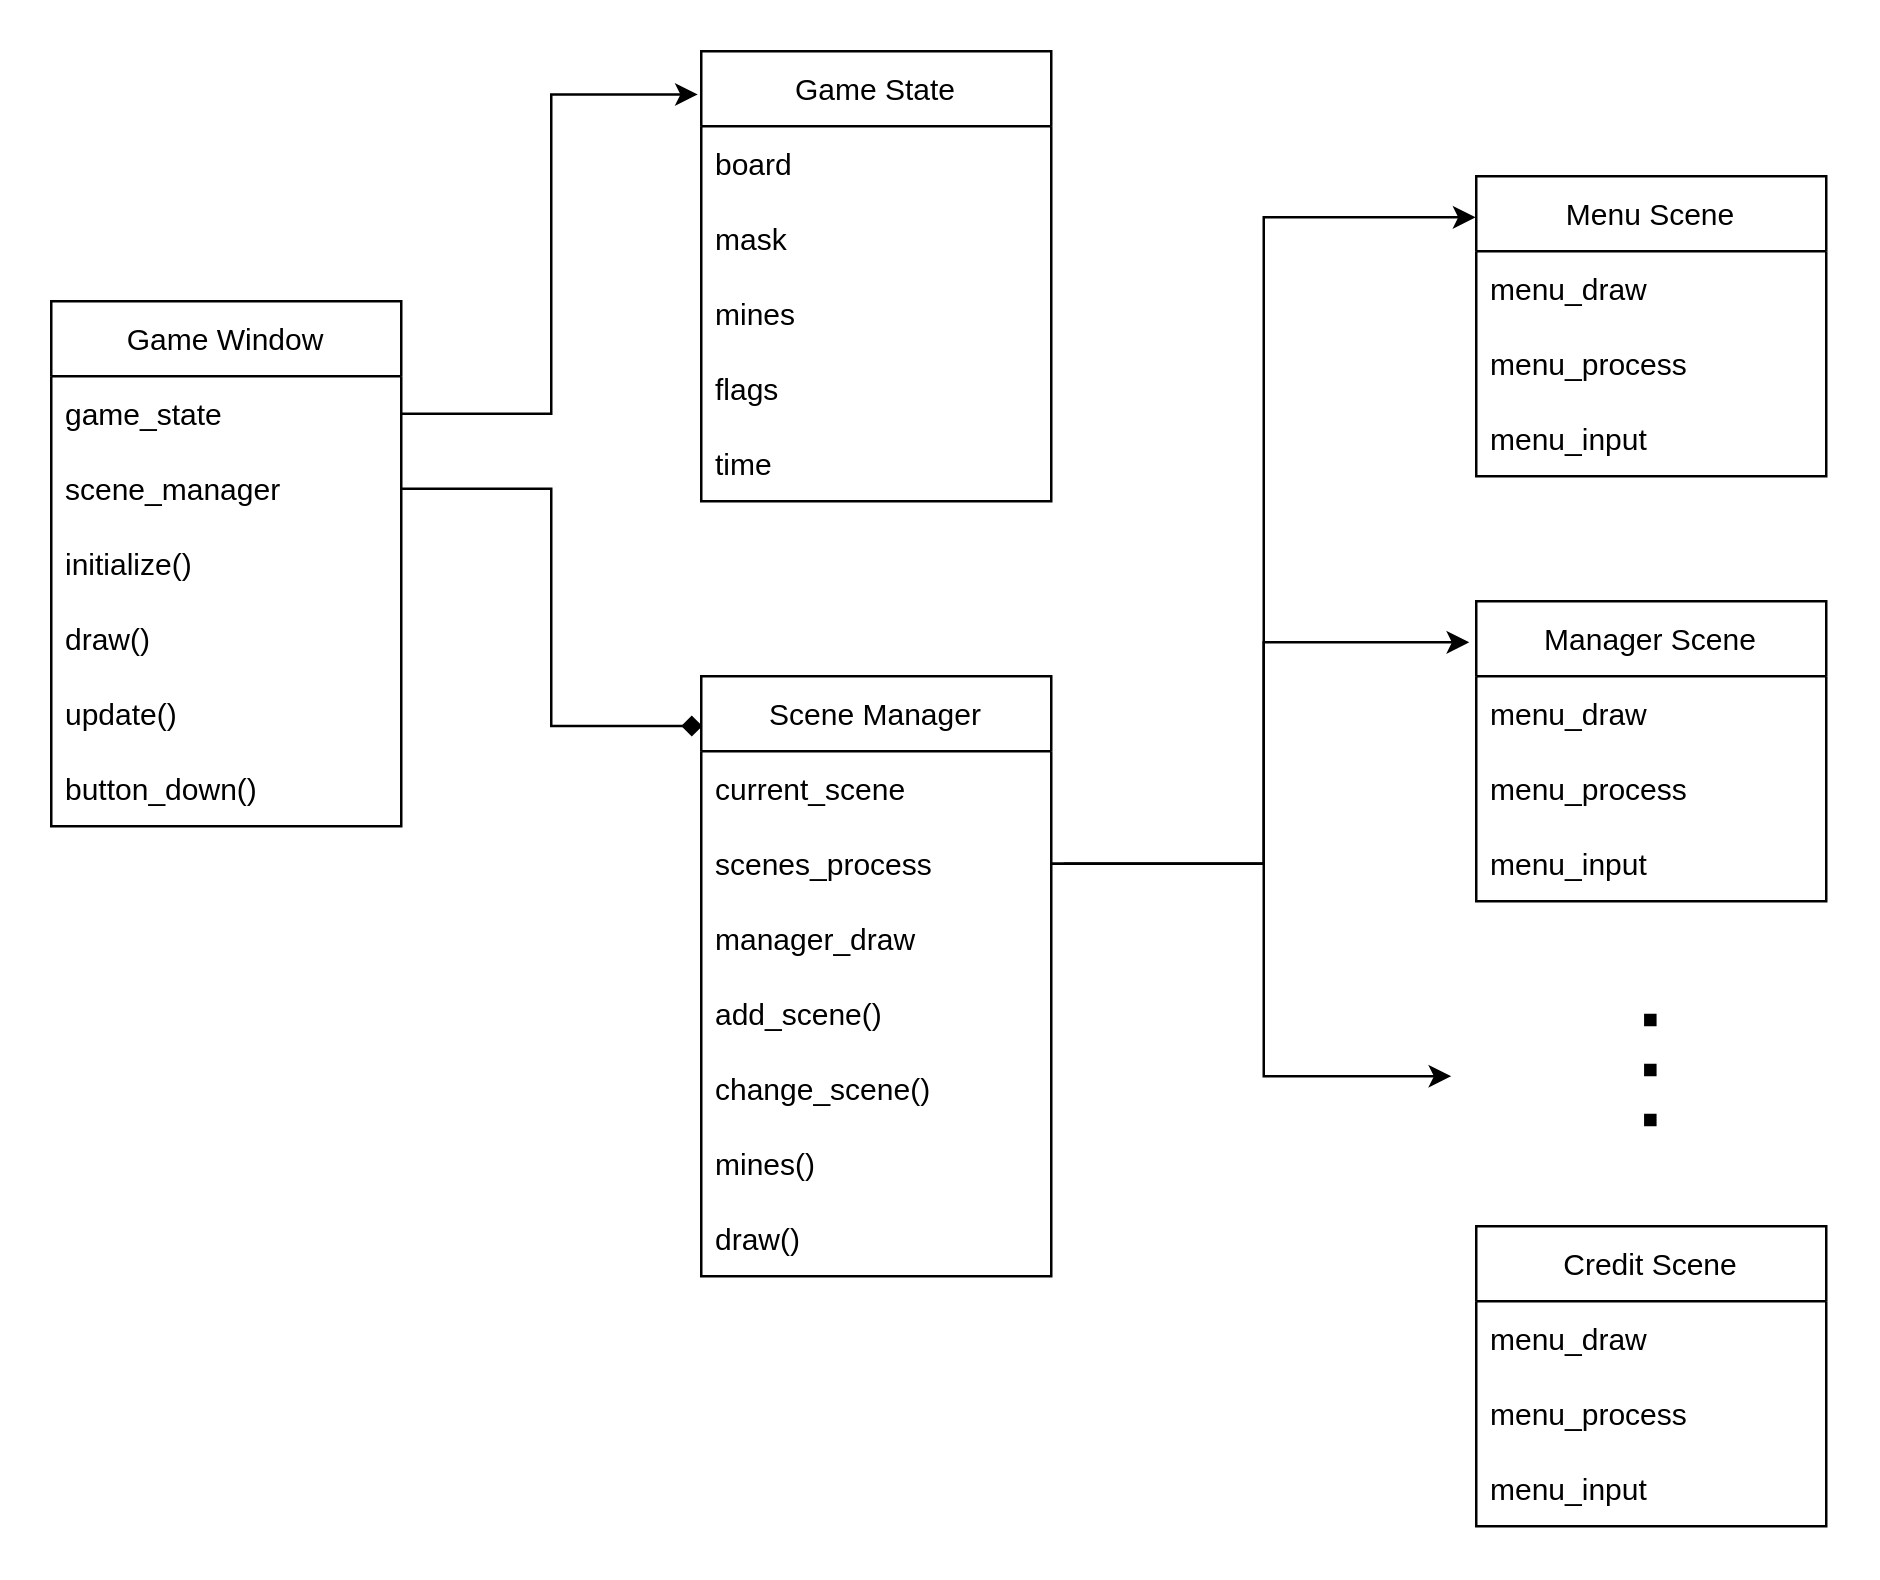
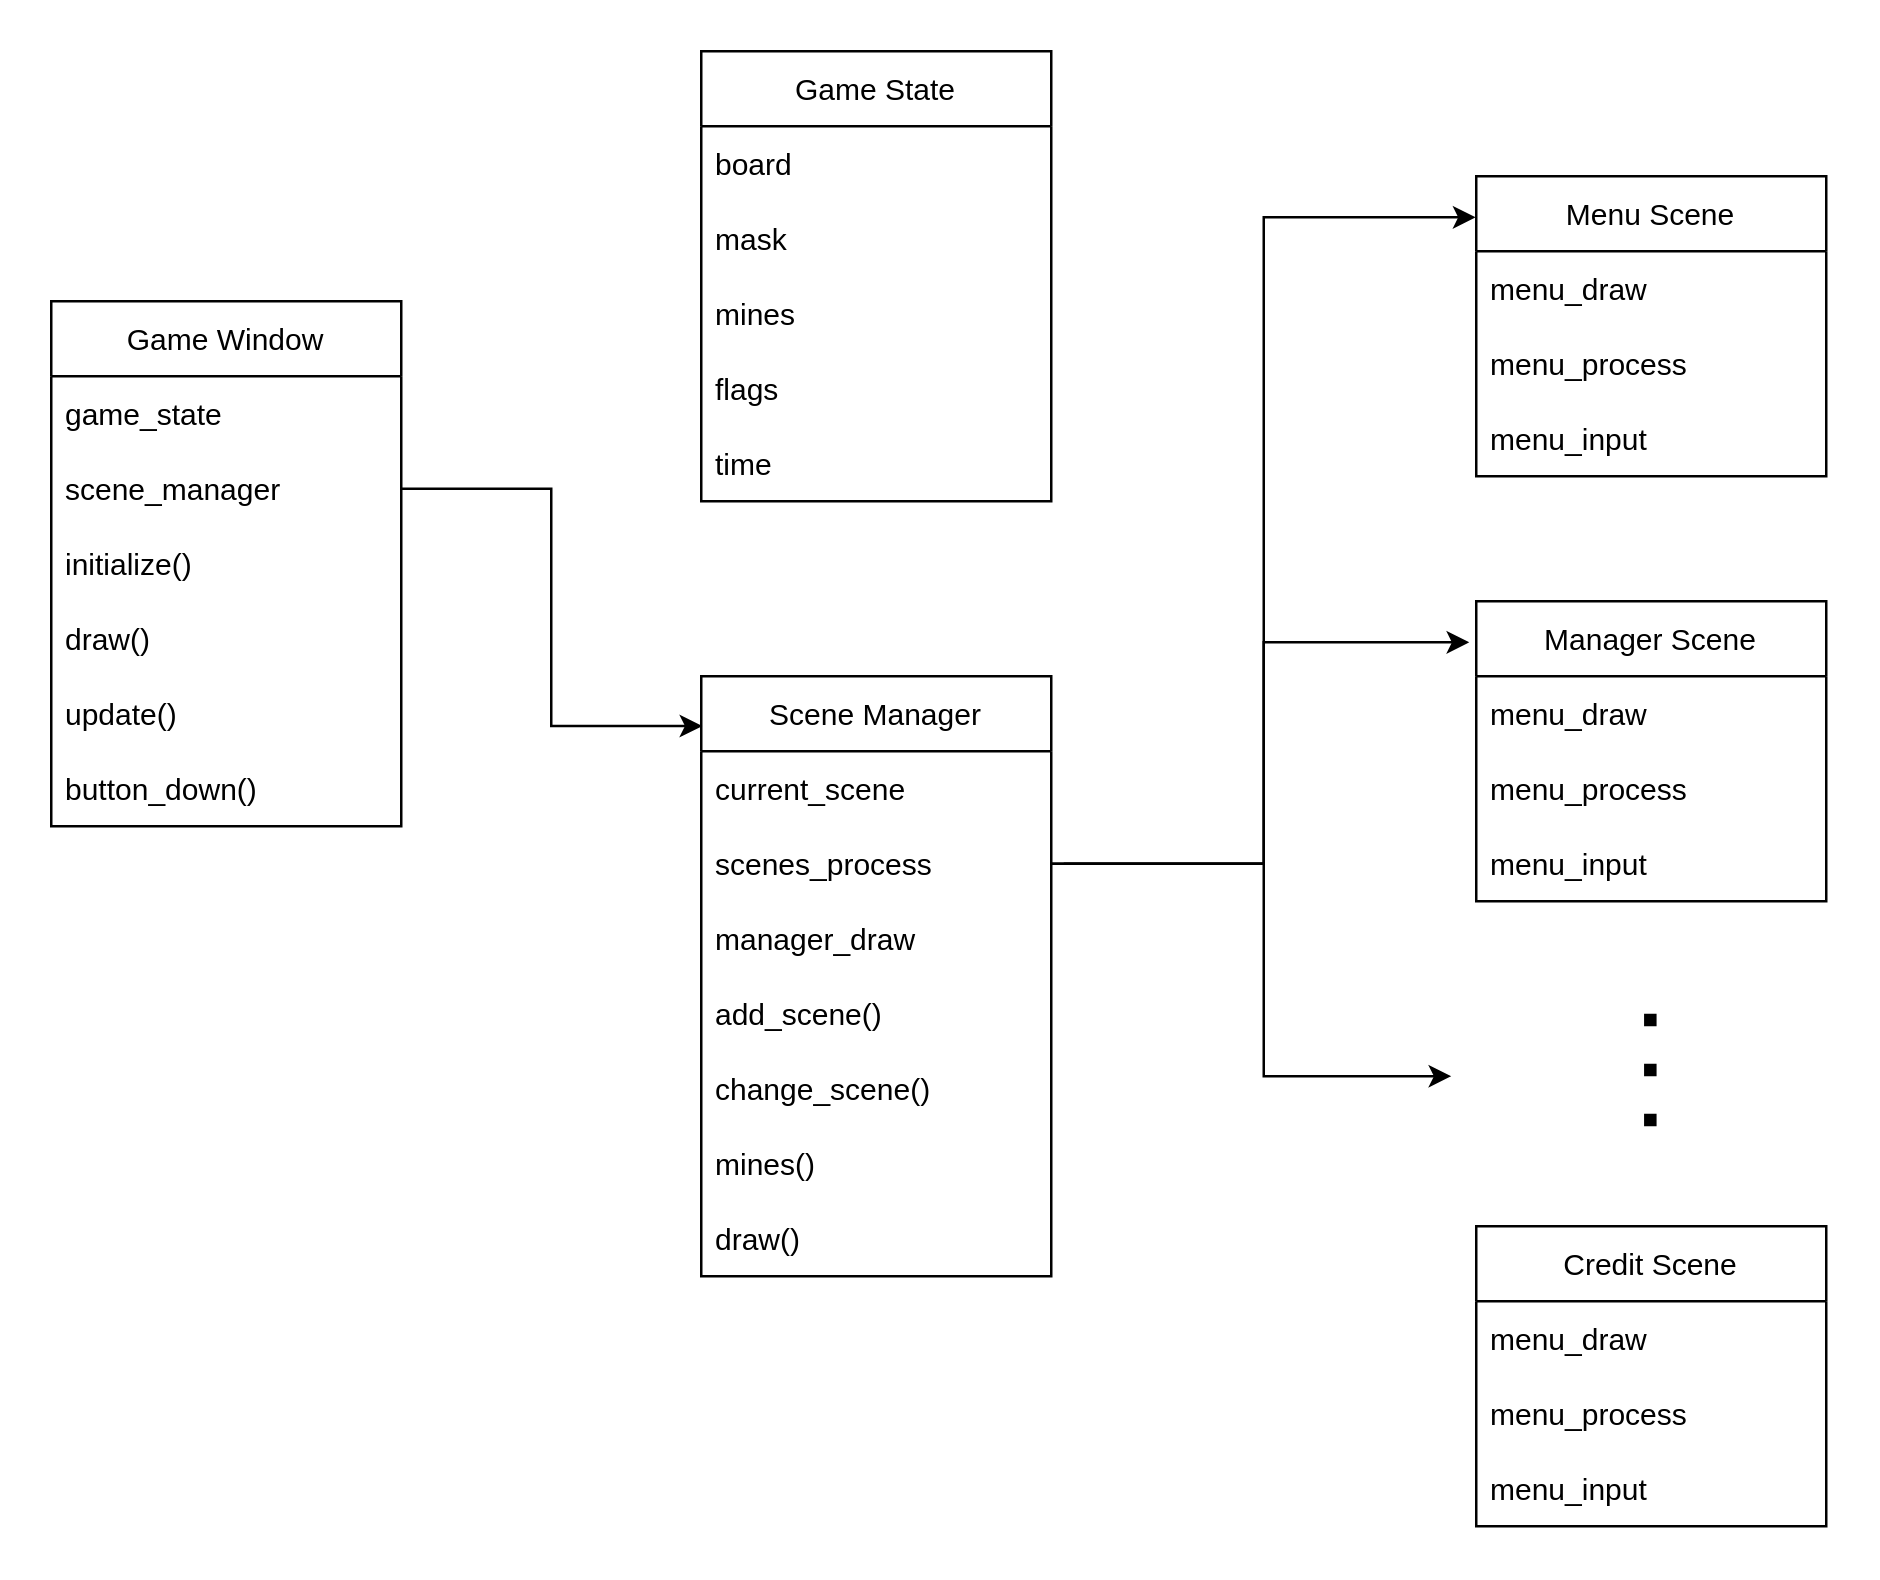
(551, 263) -> none
(682, 726) -> (683, 726)
